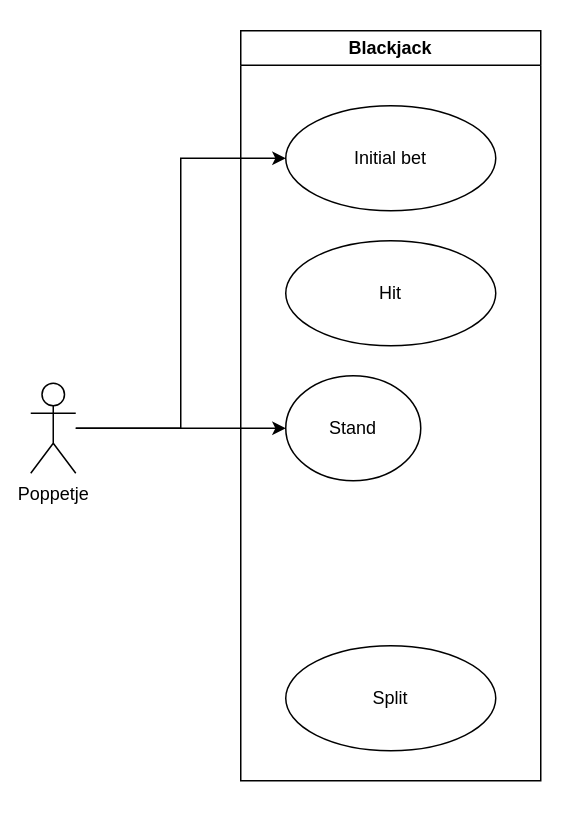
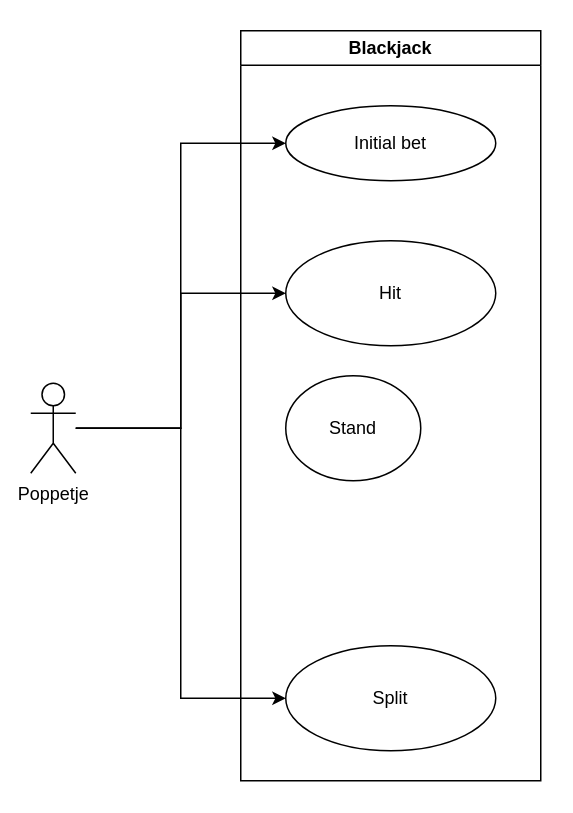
(391, 158) -> (391, 143)
none -> (229, 293)
(229, 428) -> none
none -> (181, 612)
